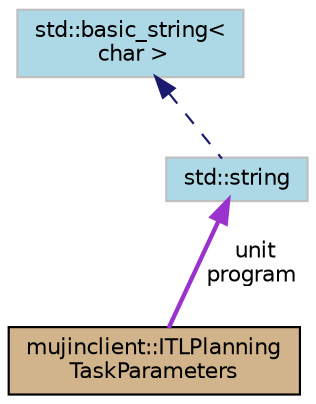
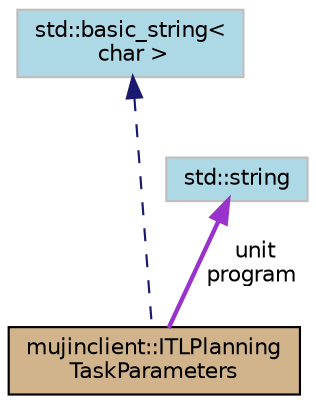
(195, 126) -> (143, 213)
